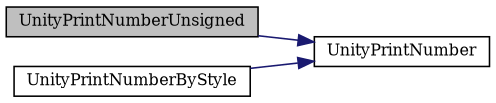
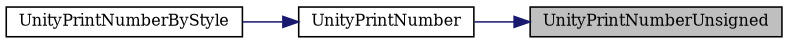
(278, 38) -> (494, 22)
